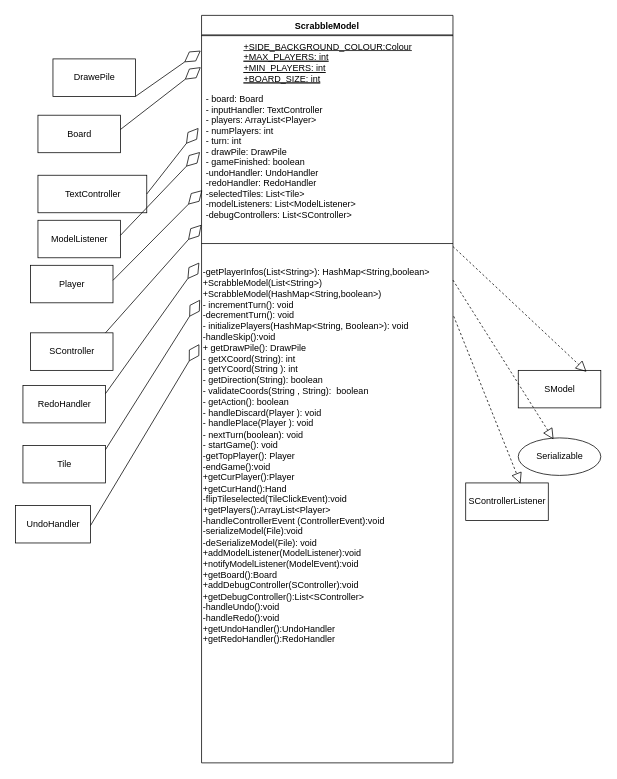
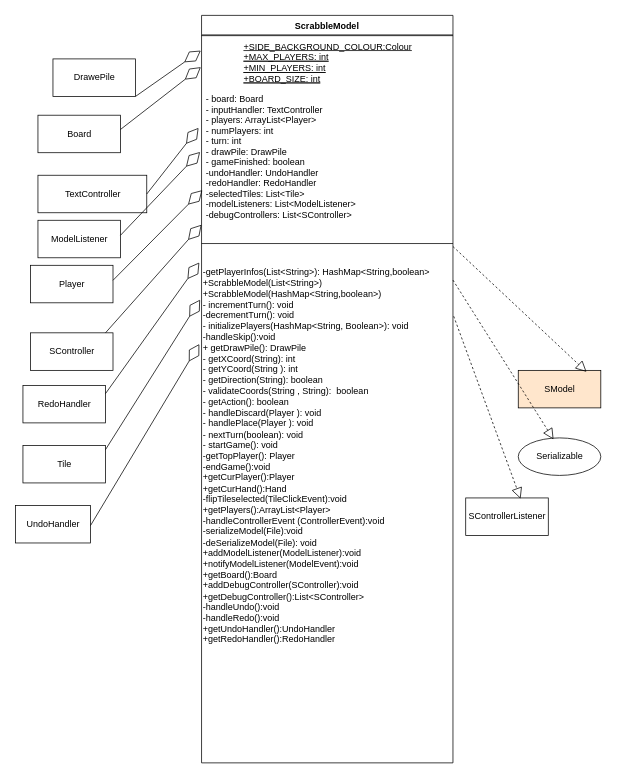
(559, 389) -> (559, 389)
(507, 501) -> (507, 516)
